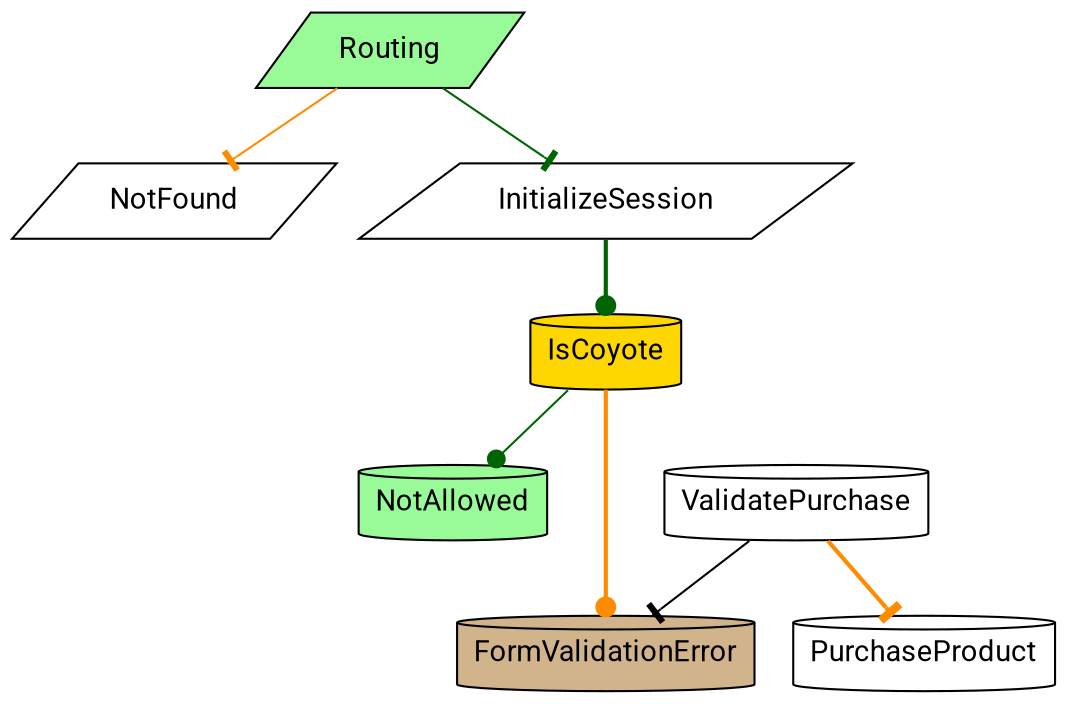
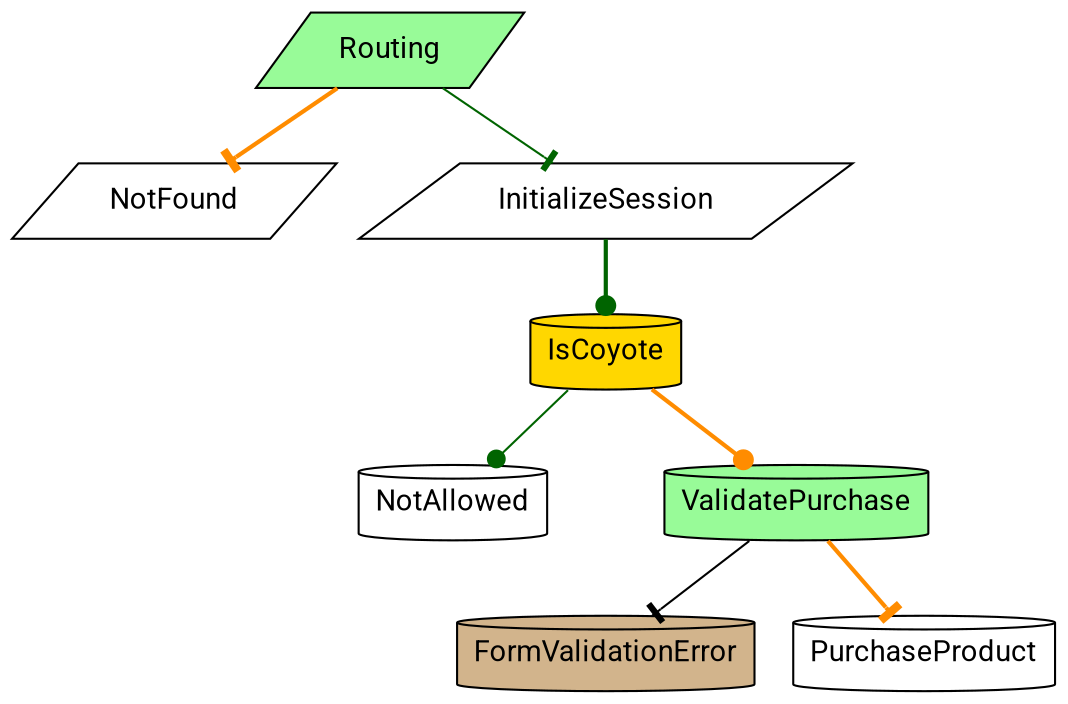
(287, 123) -> (287, 123)
(606, 494) -> (694, 422)
(453, 503) -> (453, 503)
(796, 503) -> (796, 503)
